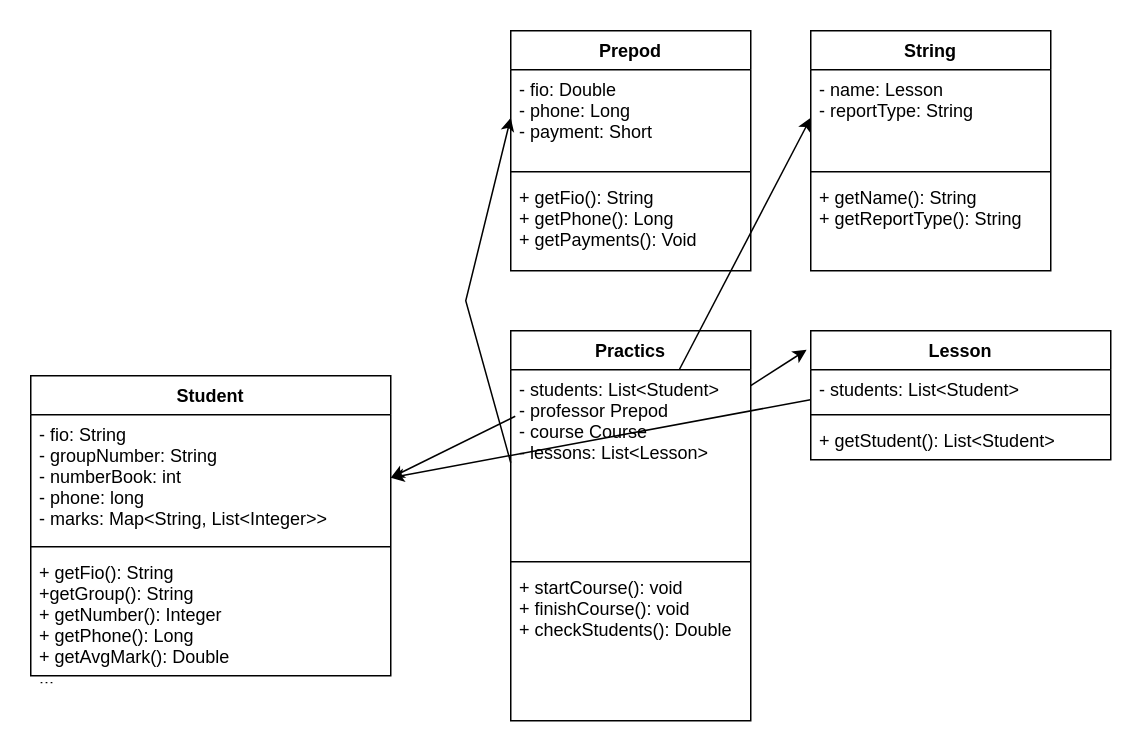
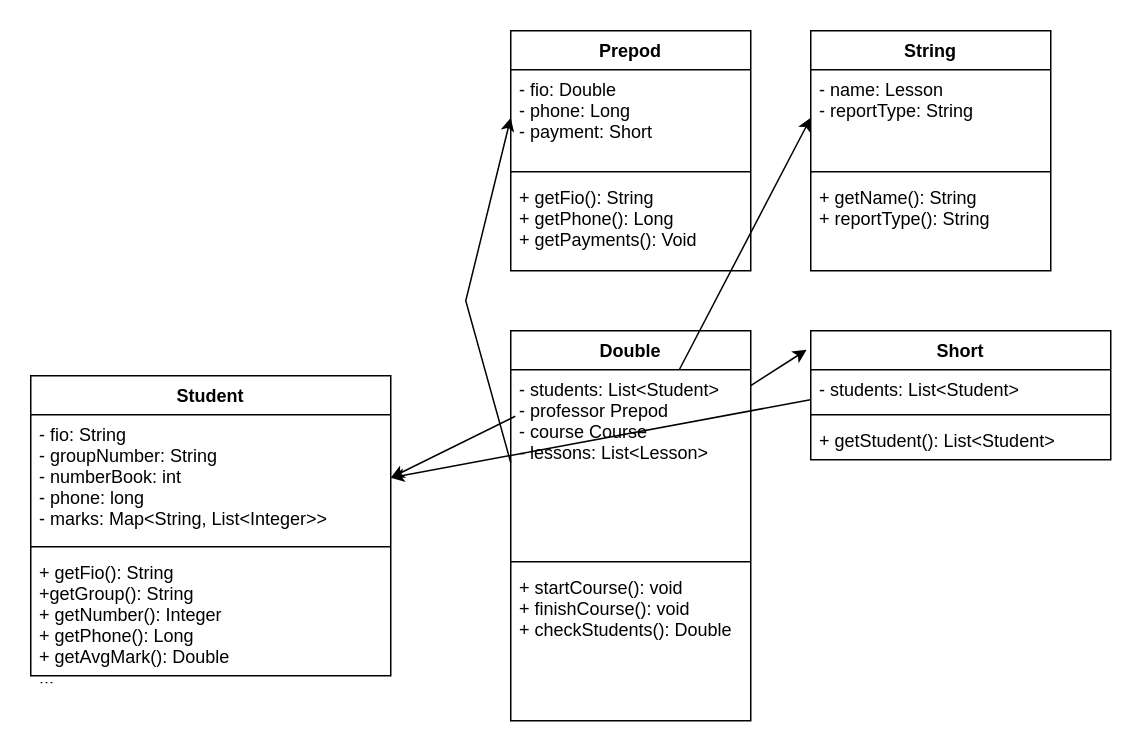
(905, 198) -> (905, 198)
(630, 351) -> (630, 351)
(960, 351) -> (960, 351)
